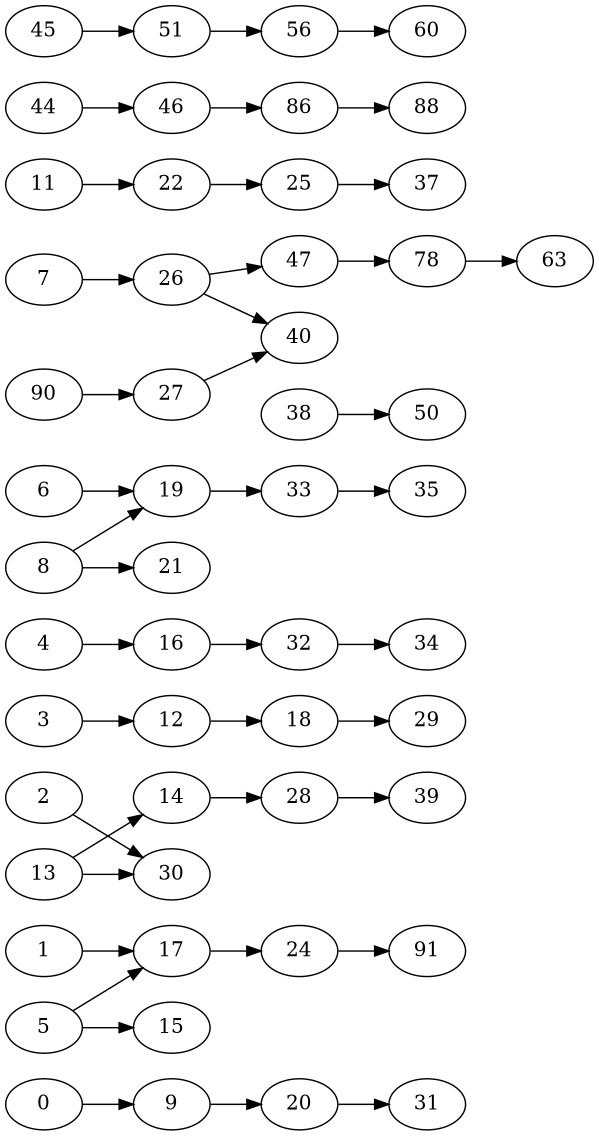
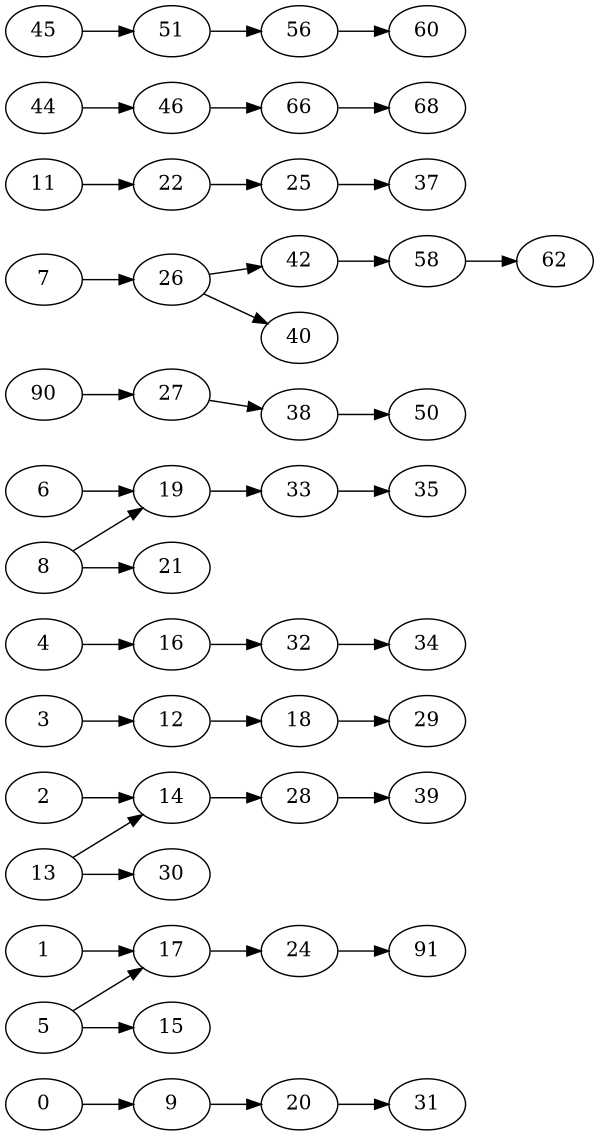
(300, 108) -> (300, 108)
(427, 108) -> (427, 108)
(300, 261) -> (300, 261)
(427, 261) -> (427, 261)
(555, 261) -> (555, 261)
(229, 369) -> (229, 403)
(99, 831) -> (101, 798)
